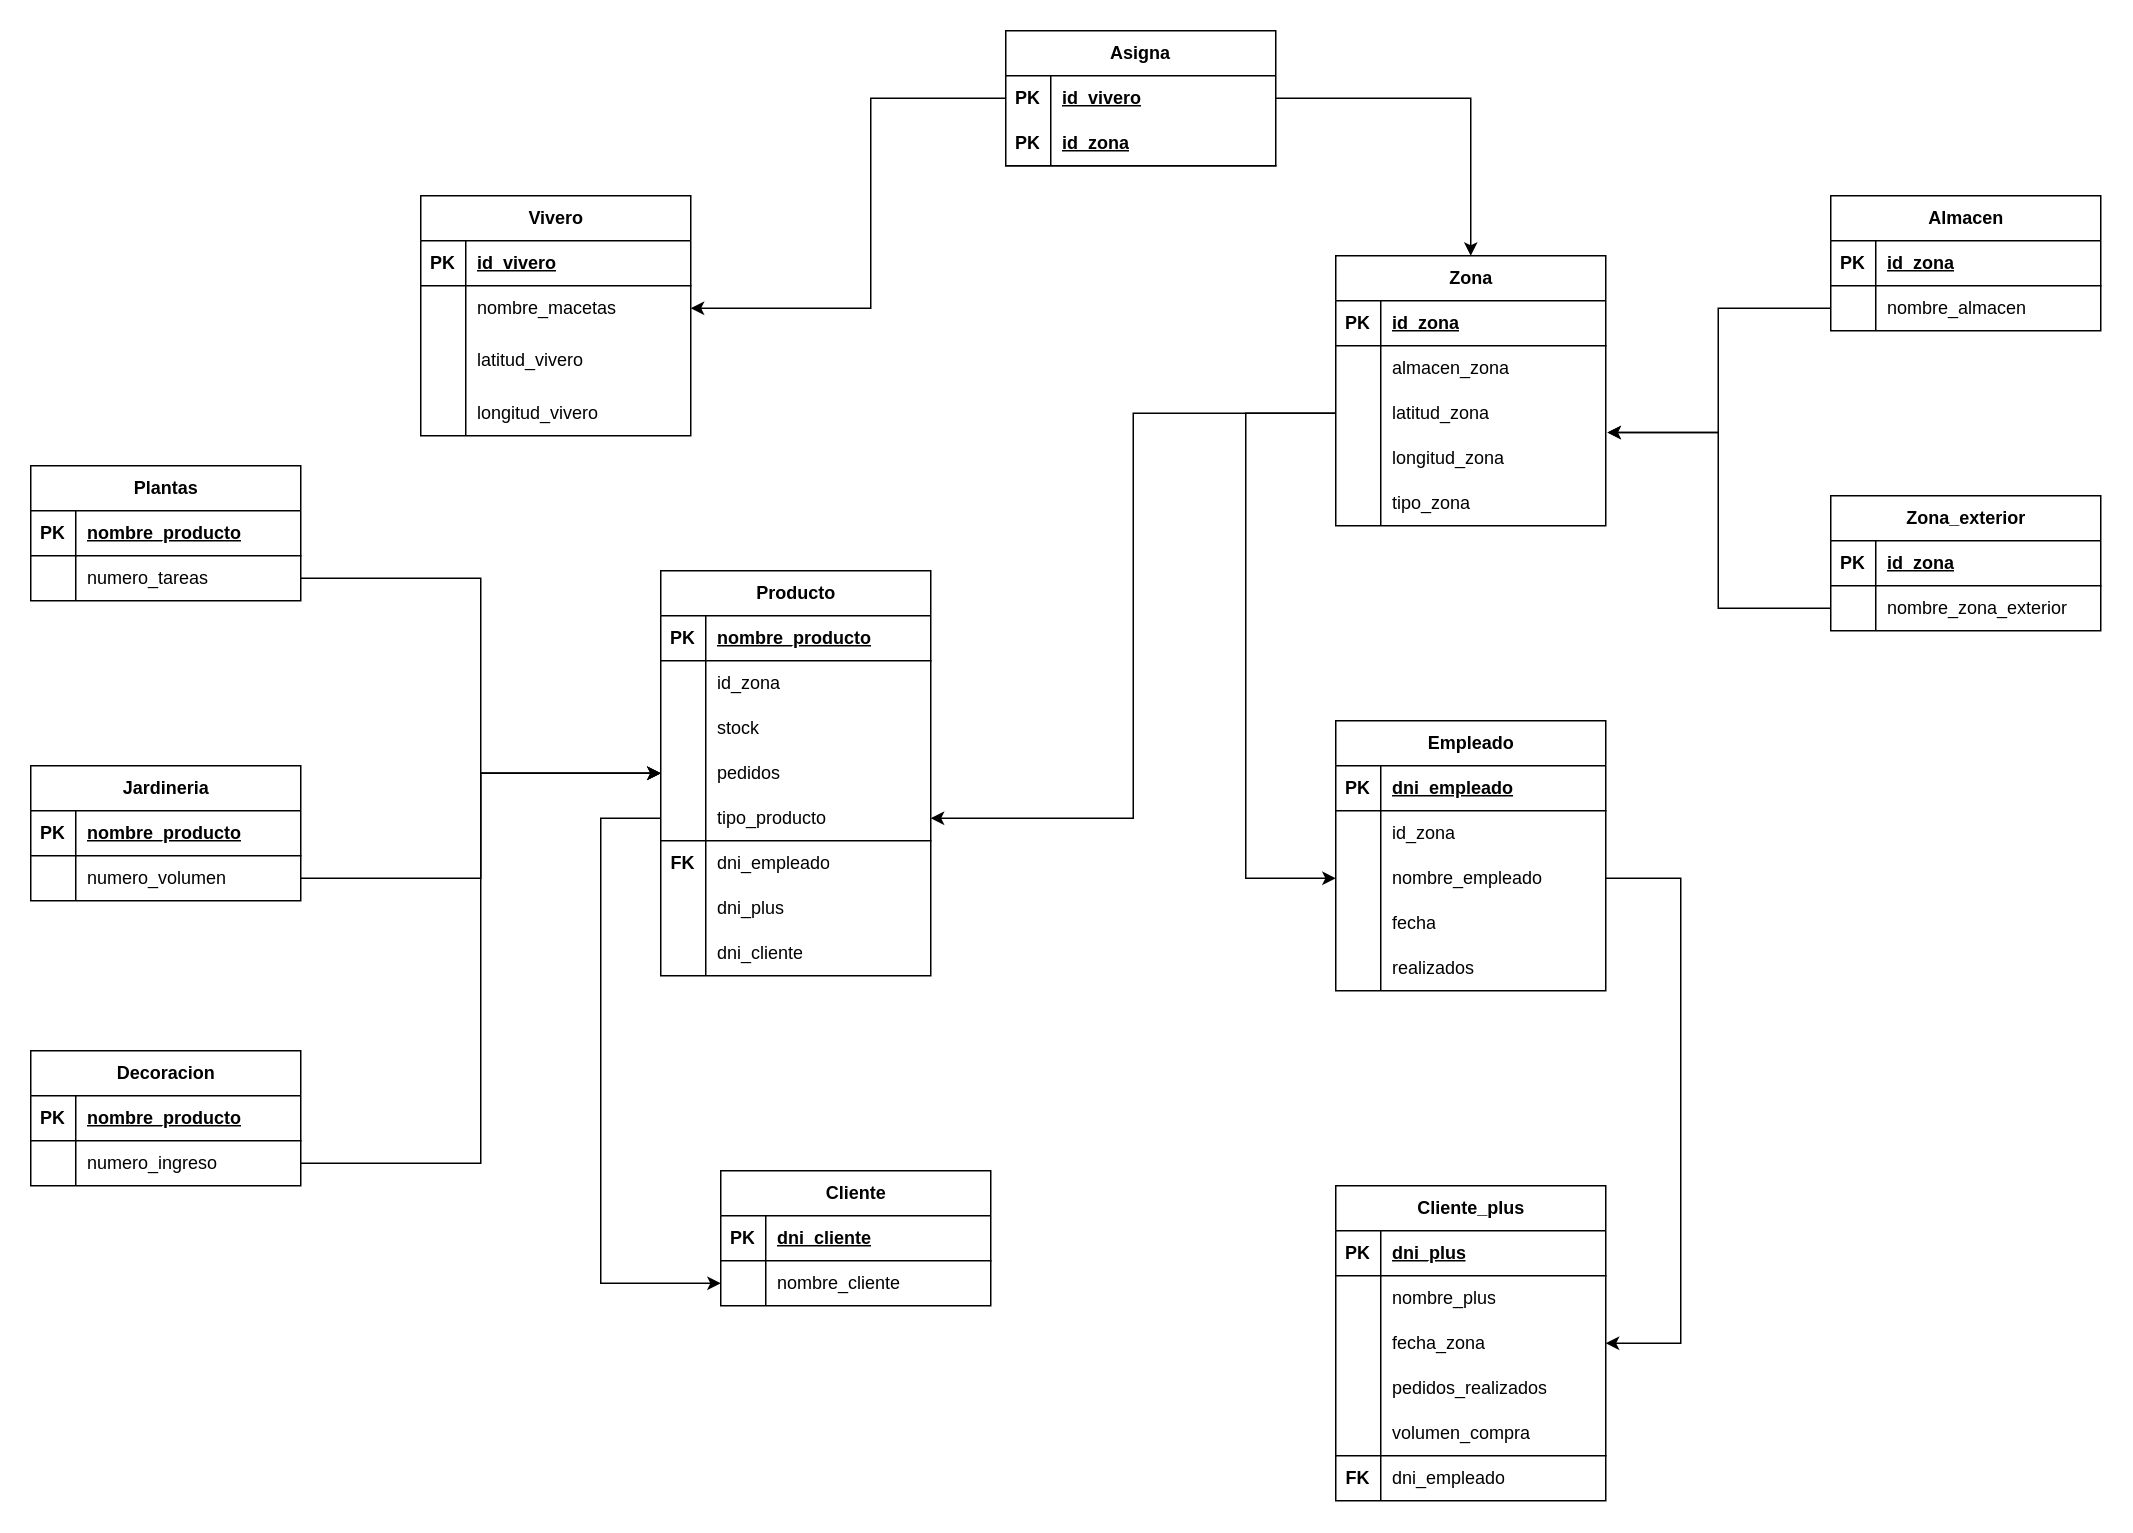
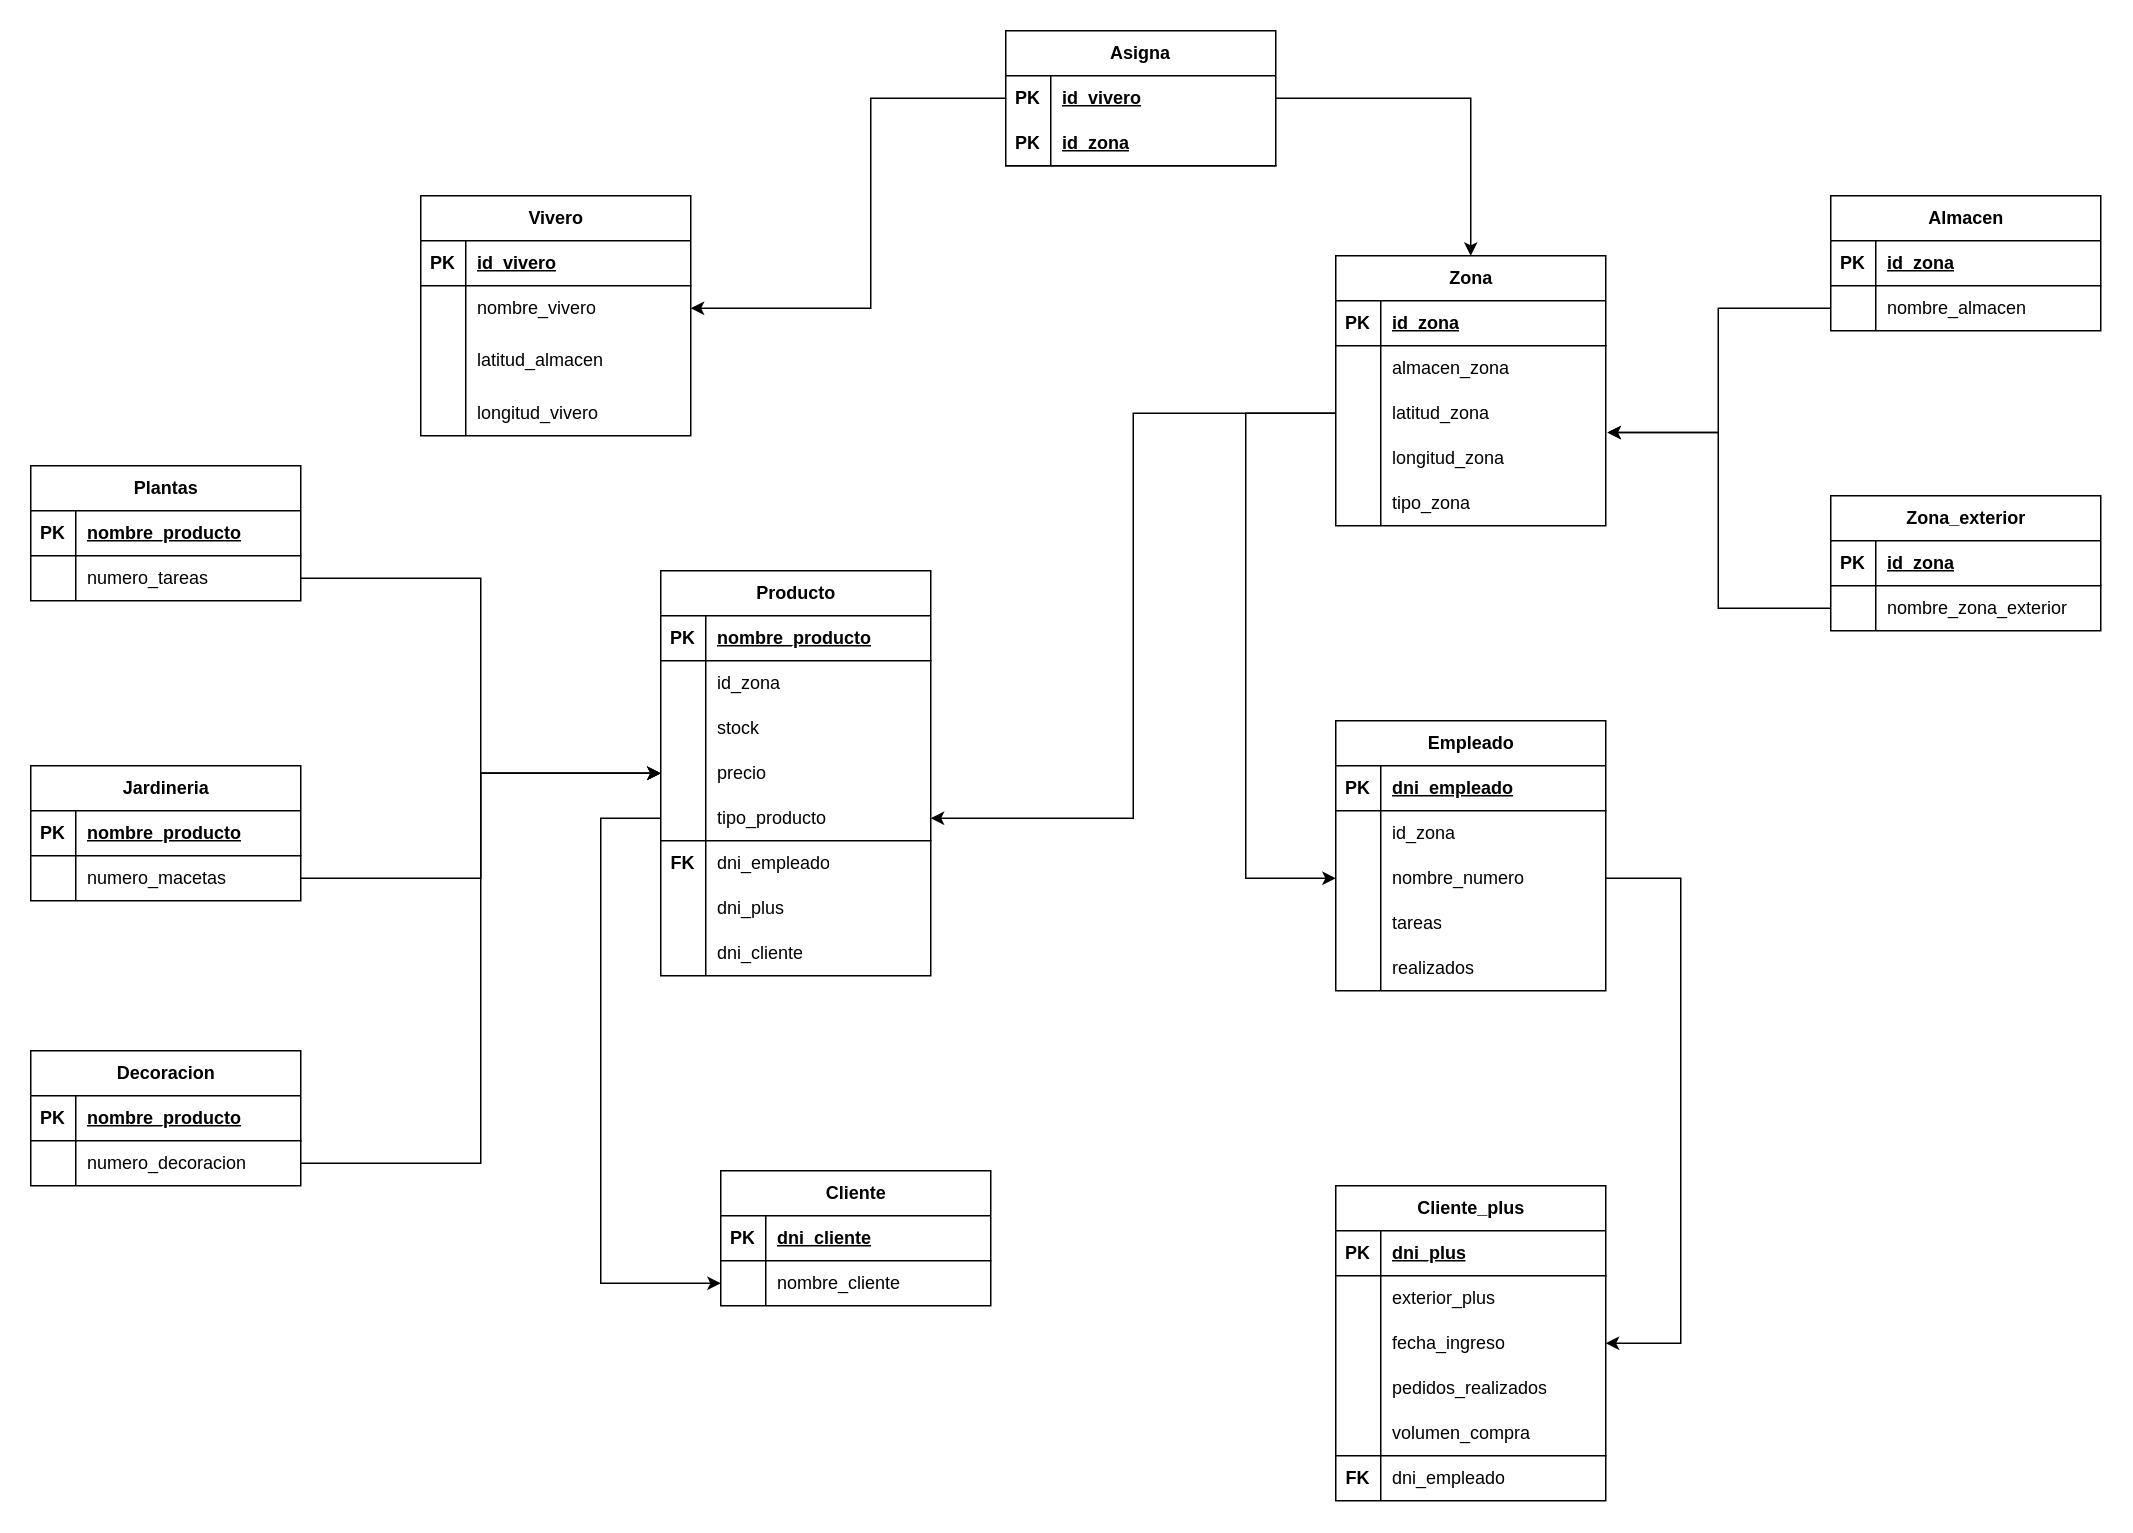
(548, 308) -> (541, 308)
(541, 361) -> (546, 361)
(751, 773) -> (746, 773)
(156, 878) -> (158, 878)
(1466, 878) -> (1458, 878)
(1418, 923) -> (1423, 923)
(156, 1163) -> (171, 1163)
(1446, 1298) -> (1454, 1298)
(1443, 1343) -> (1456, 1343)
